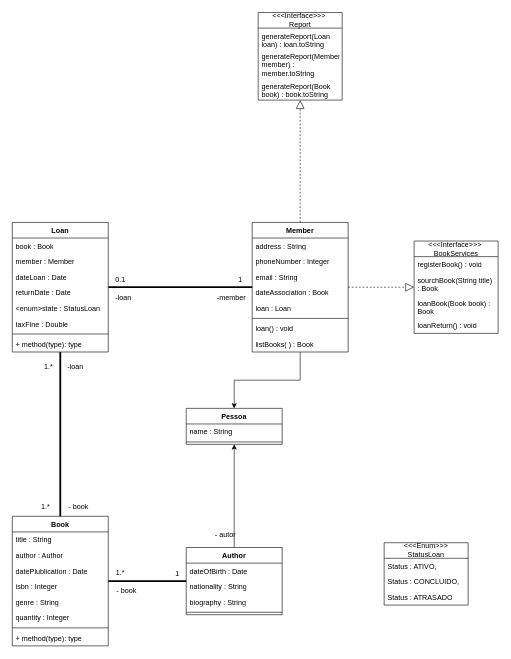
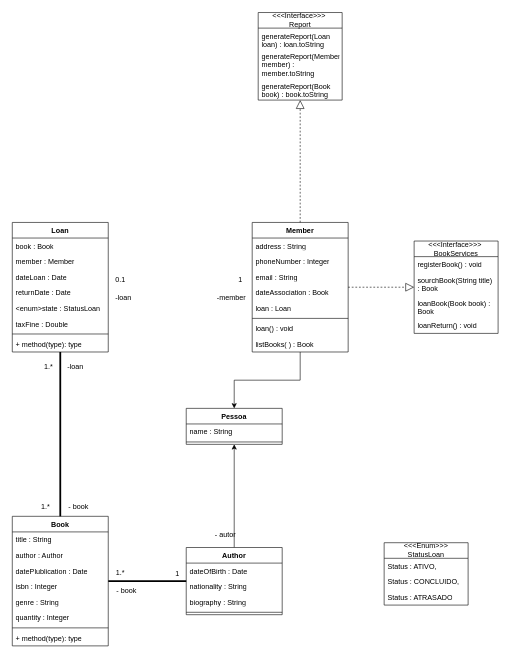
(180, 287) -> none
